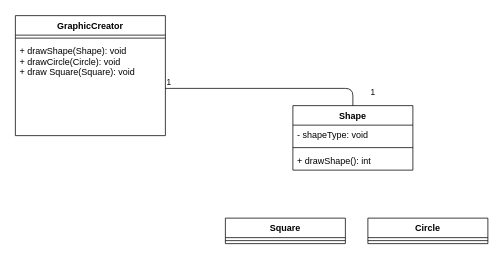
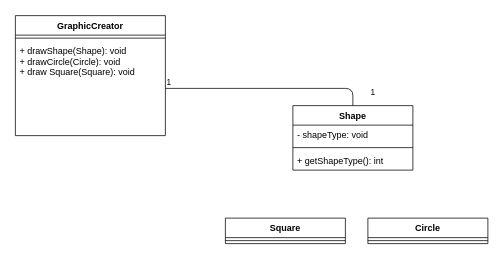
(338, 161) -> (345, 161)
